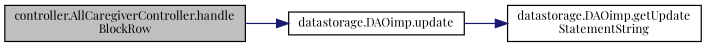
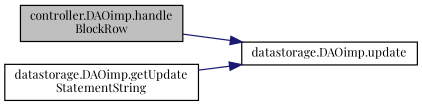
(125, 23) -> (102, 23)
(480, 23) -> (214, 68)
